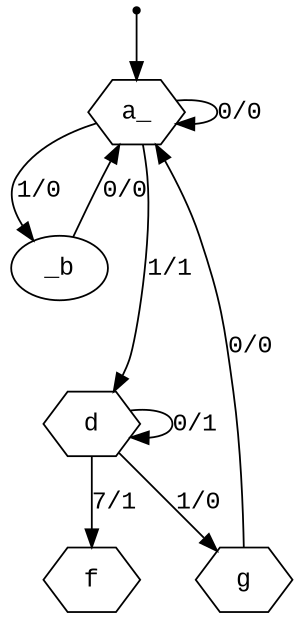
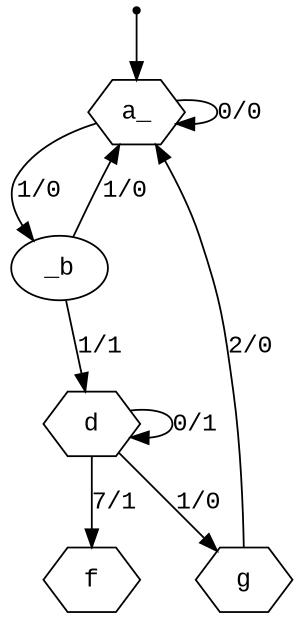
(125, 190) -> (125, 190)
(146, 261) -> (74, 337)
(250, 346) -> (250, 346)
